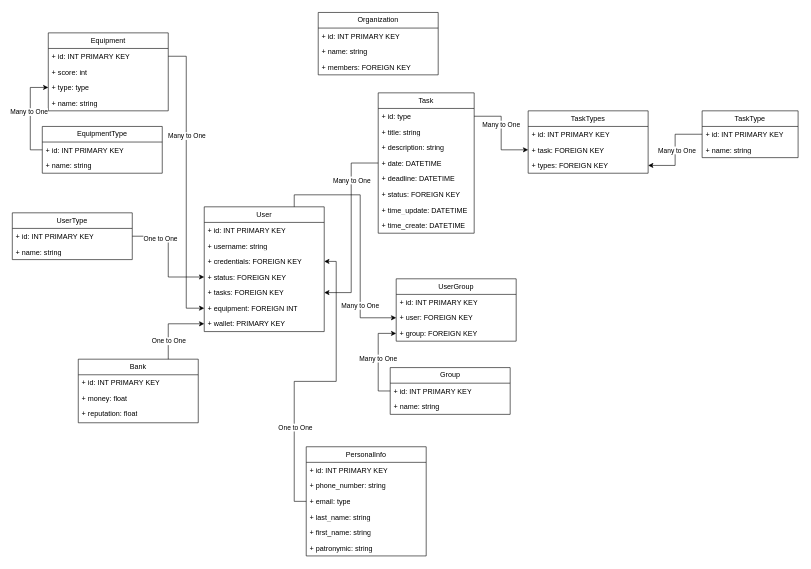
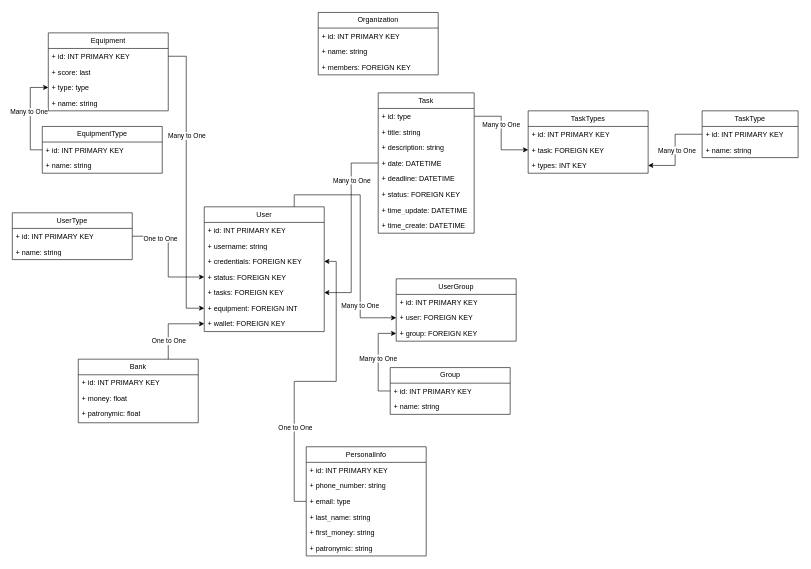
(72, 72) -> (74, 72)
(568, 166) -> (560, 166)
(245, 324) -> (245, 324)
(116, 414) -> (116, 414)
(346, 533) -> (348, 533)
